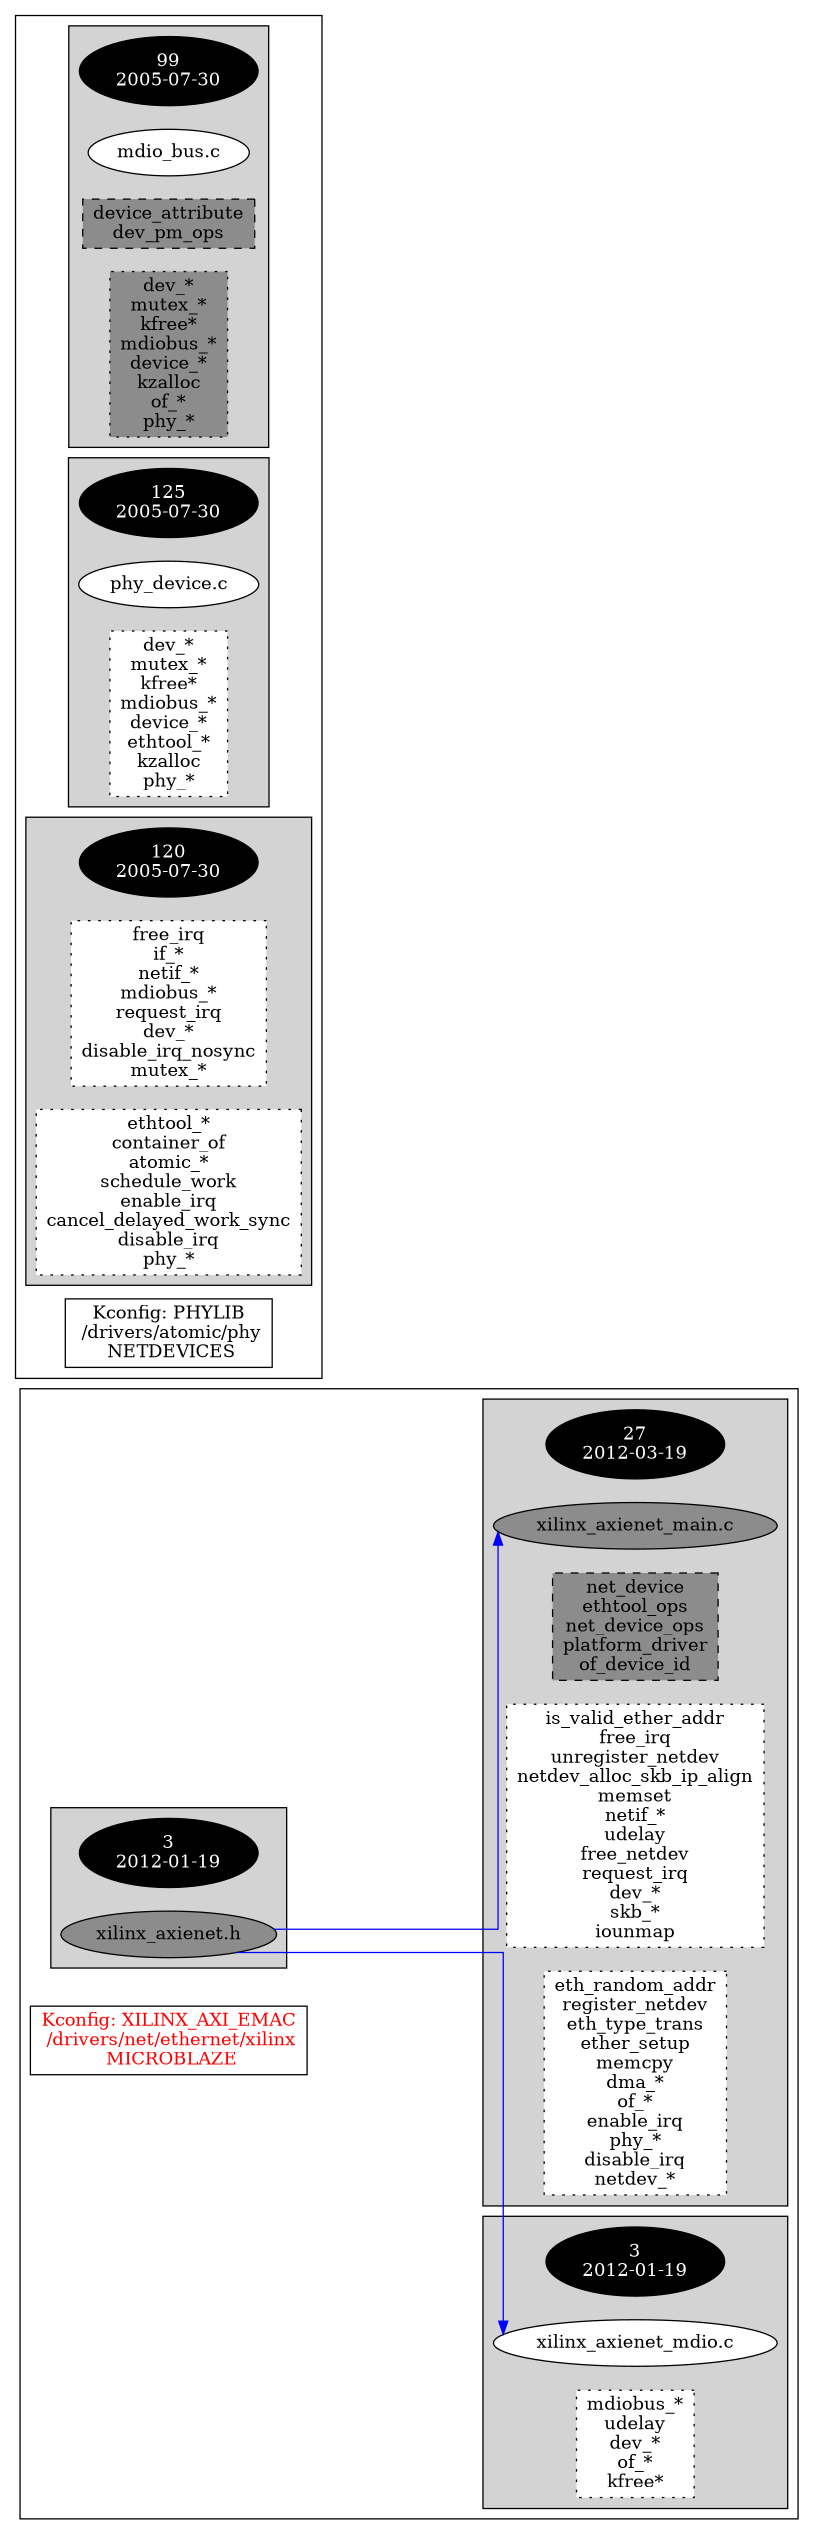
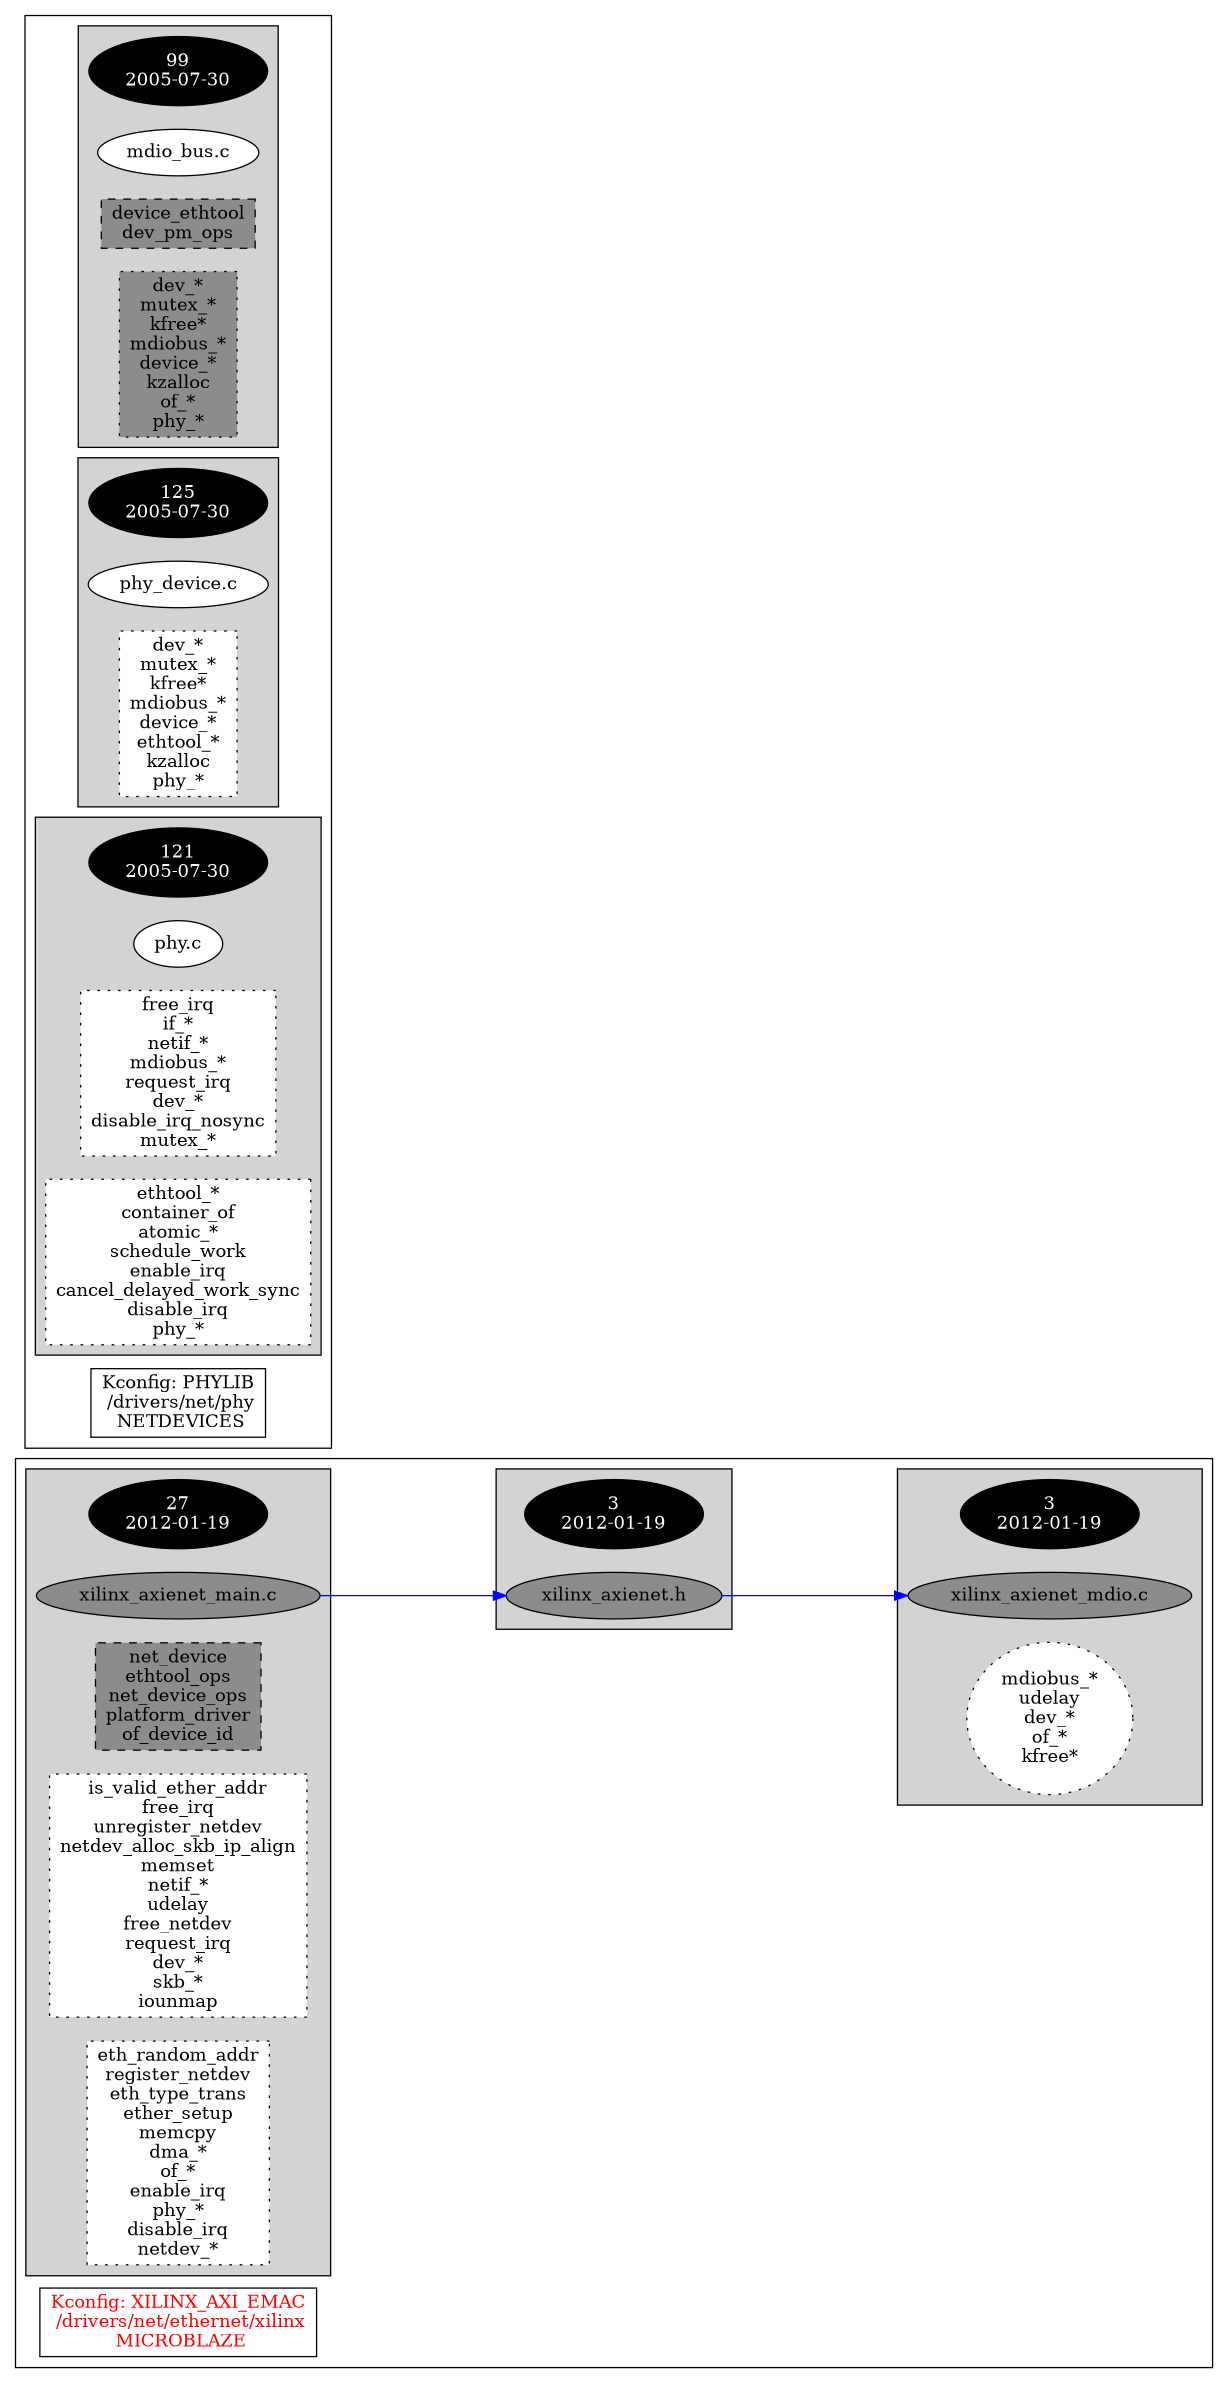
(169, 224) -> (178, 224)
(169, 862) -> (178, 862)
none -> (178, 944)
(169, 1333) -> (178, 1403)
(635, 1444) -> (178, 1514)
(498, 1849) -> (407, 1596)
(635, 2343) -> (1050, 1596)
(635, 2444) -> (1050, 1718)
